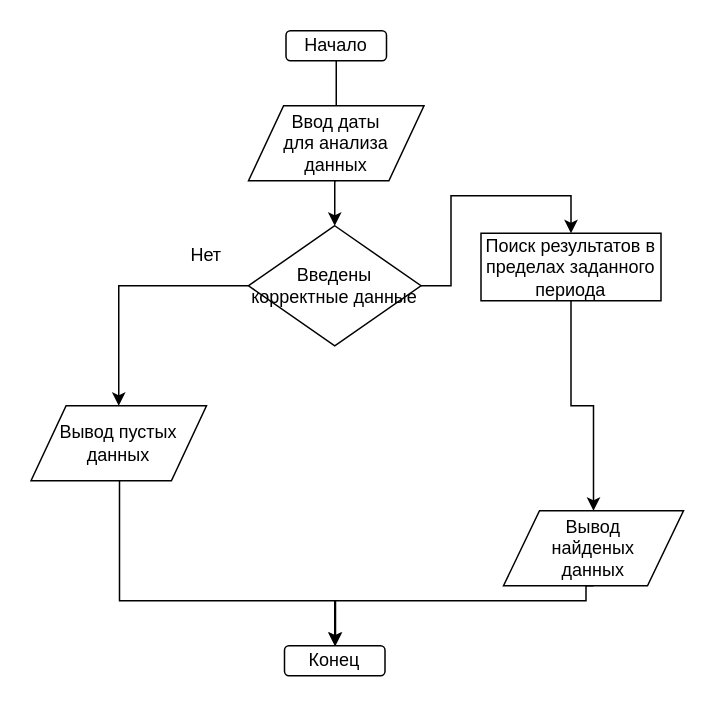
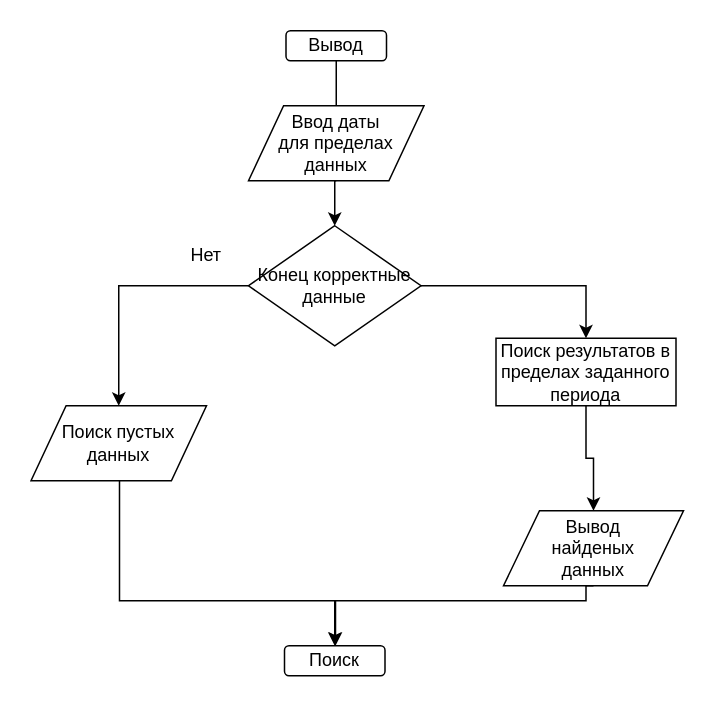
(336, 46) -> (336, 46)
(336, 143) -> (336, 143)
(571, 267) -> (586, 372)
(335, 286) -> (335, 286)
(119, 443) -> (119, 443)
(335, 661) -> (335, 661)
